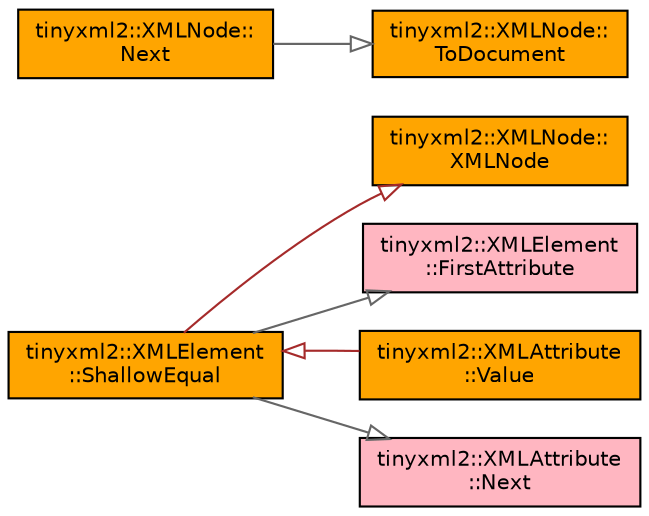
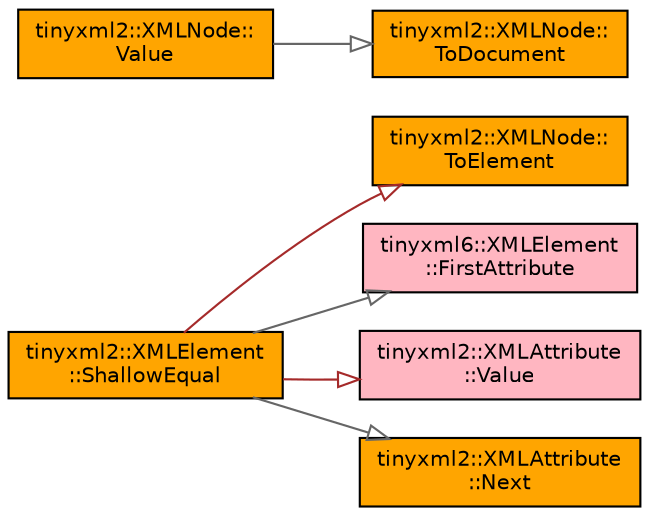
(146, 44) -> (146, 44)
(500, 151) -> (500, 151)
(500, 258) -> (500, 258)
(332, 351) -> (310, 380)
(500, 365) -> (500, 365)
(500, 472) -> (500, 472)
